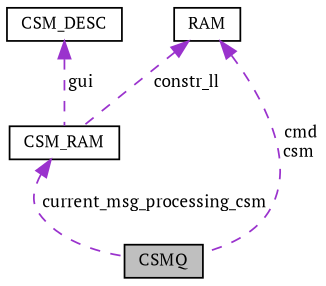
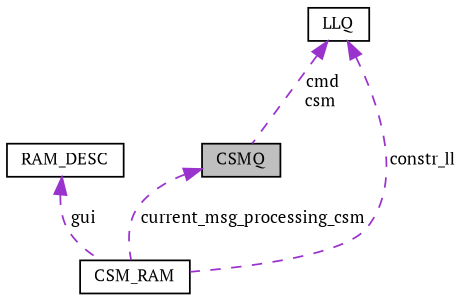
(64, 24) -> (65, 160)
(207, 24) -> (339, 24)
(59, 233) -> (139, 206)
